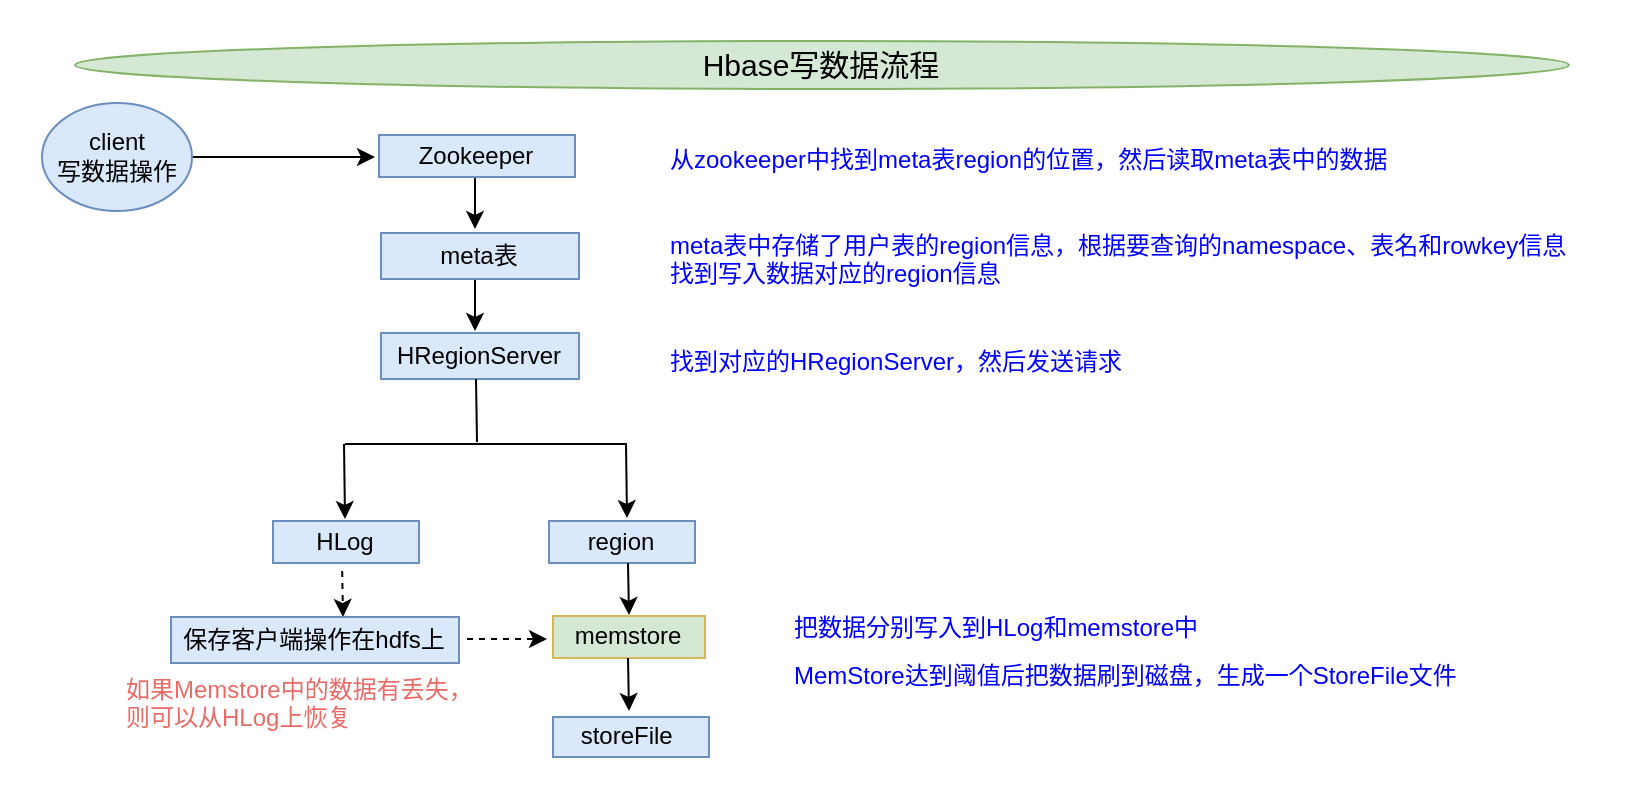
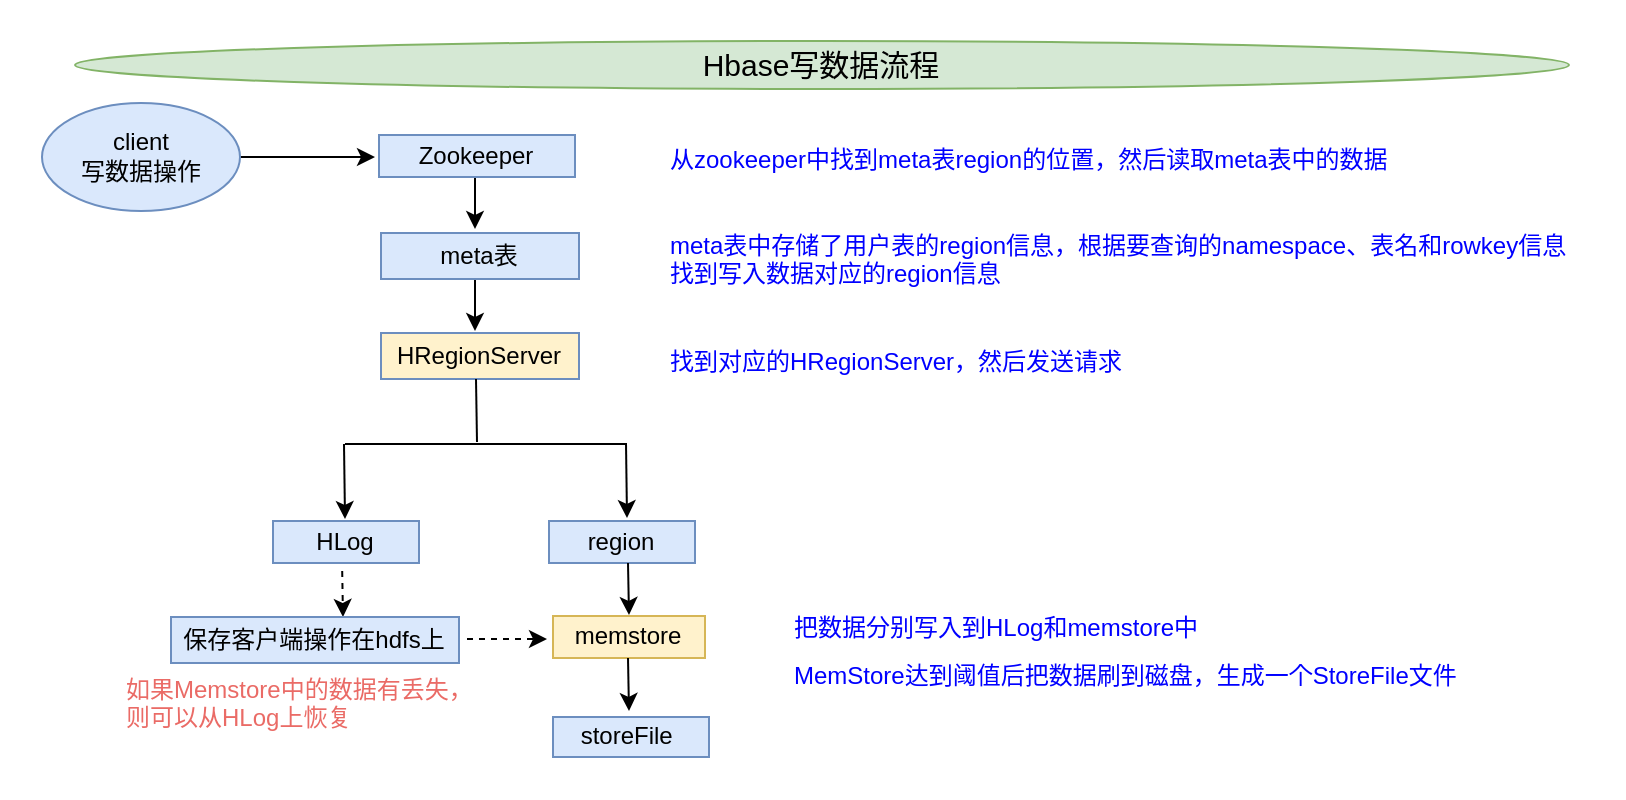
(117, 157) -> (141, 157)
(480, 356) -> (480, 356)
(629, 637) -> (629, 637)
